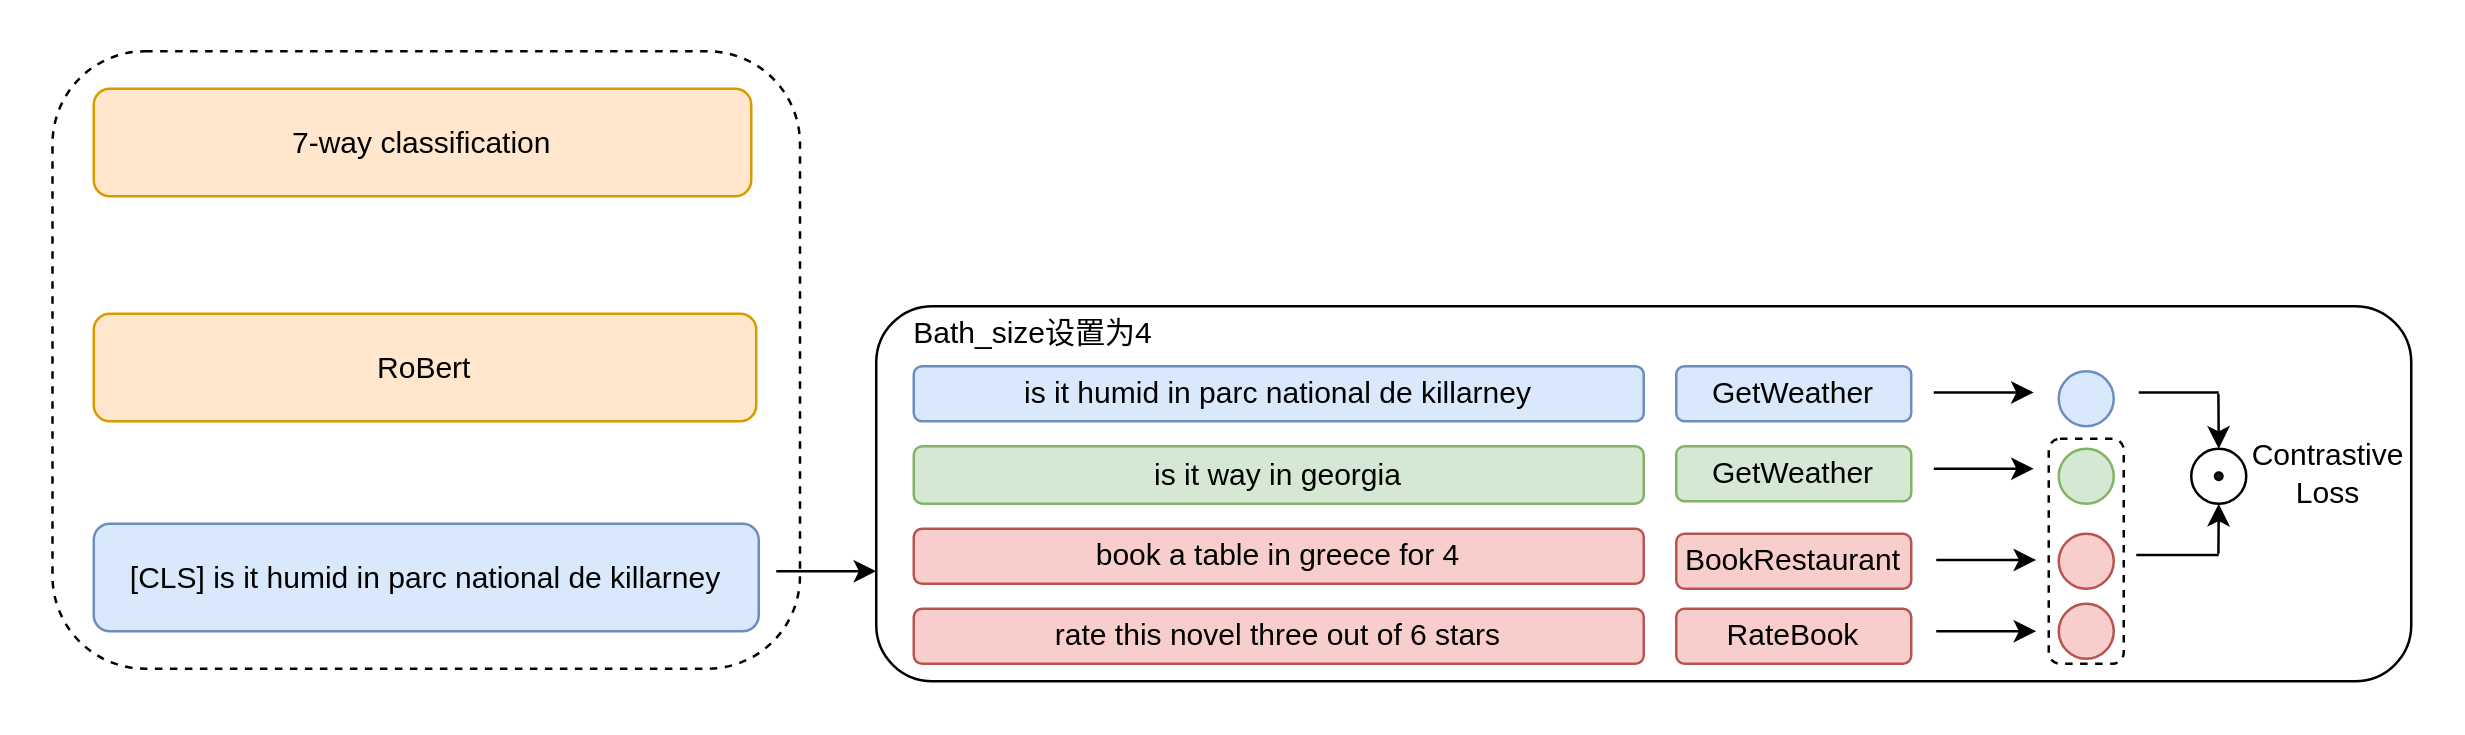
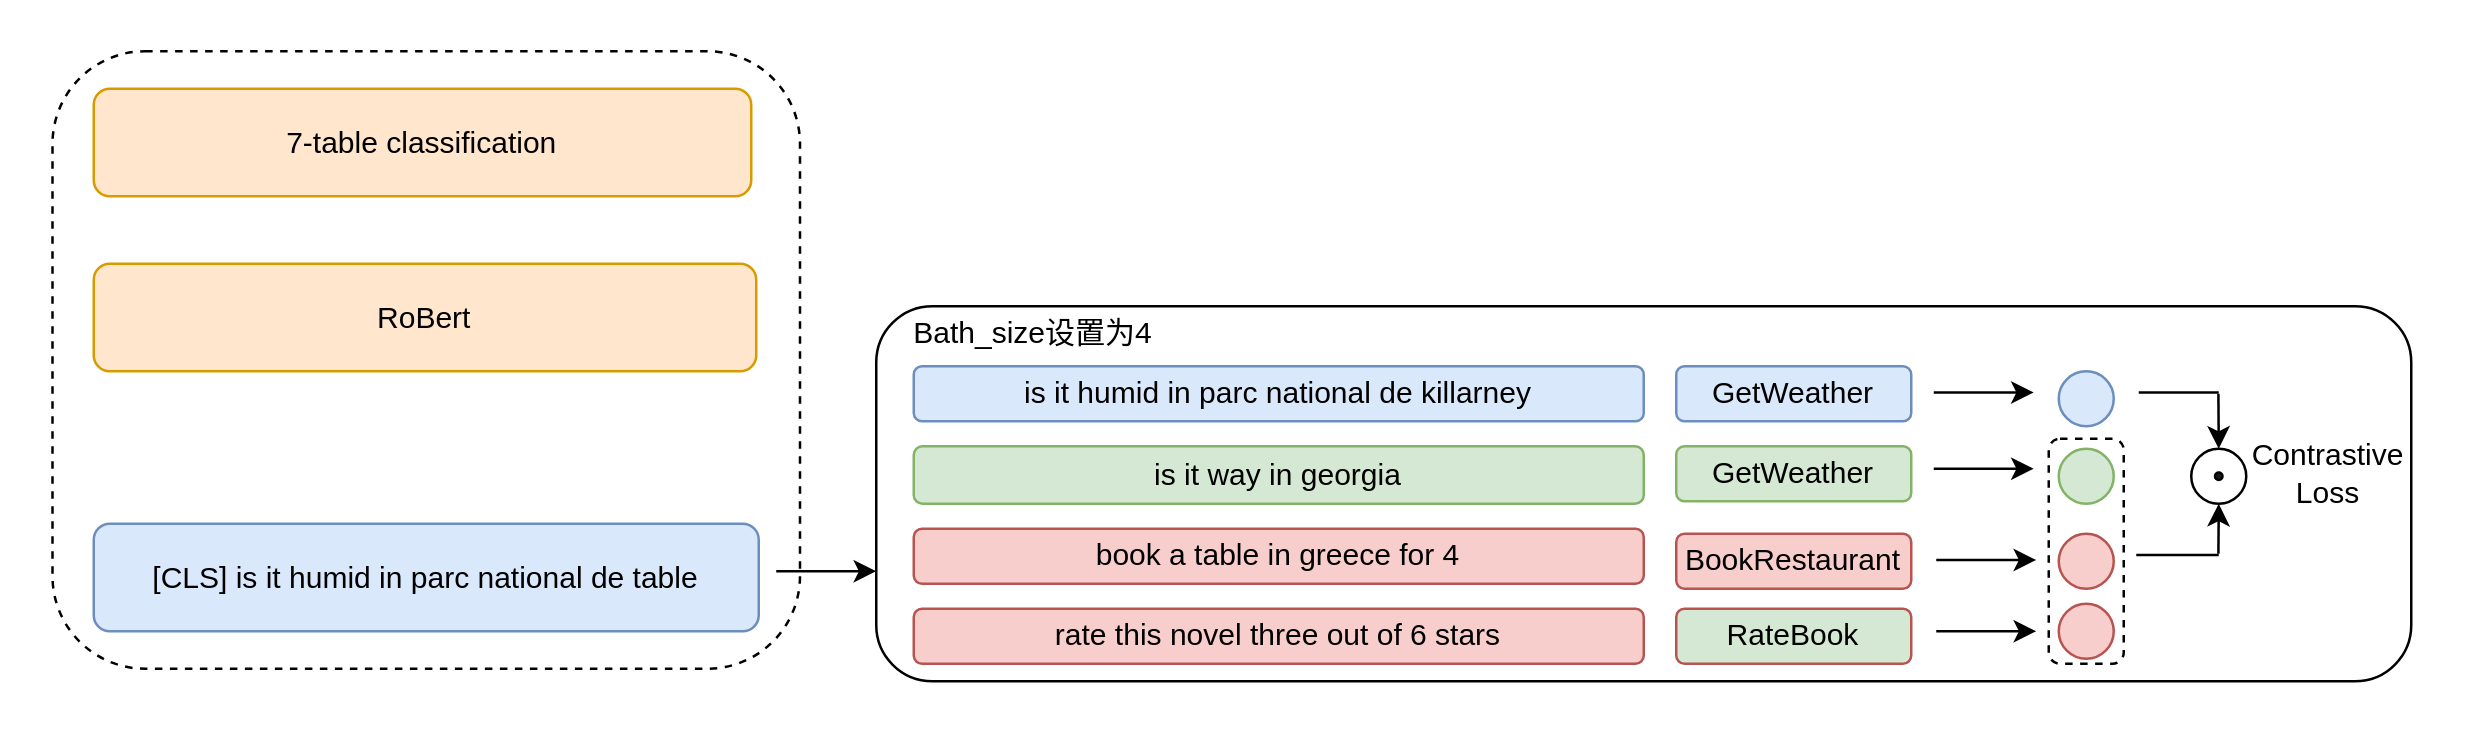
(423, 144) -> (423, 144)
(425, 368) -> (425, 318)
(426, 579) -> (426, 579)
(1794, 636) -> (1794, 636)
